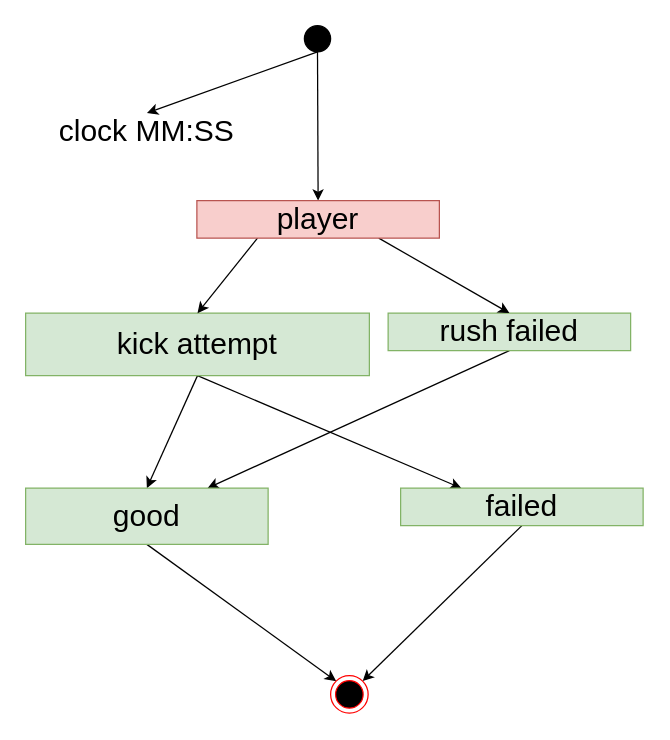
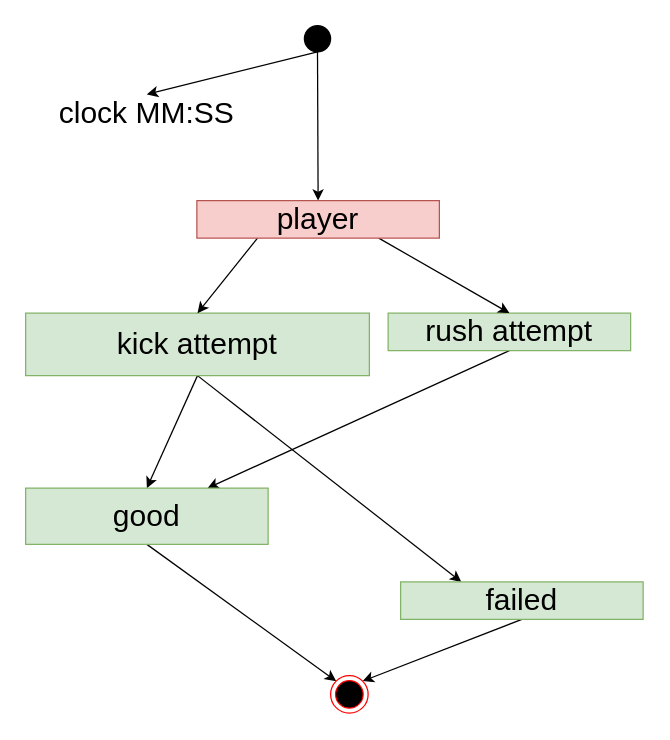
(147, 132) -> (147, 113)
(509, 332) -> (509, 332)
(522, 507) -> (522, 601)
